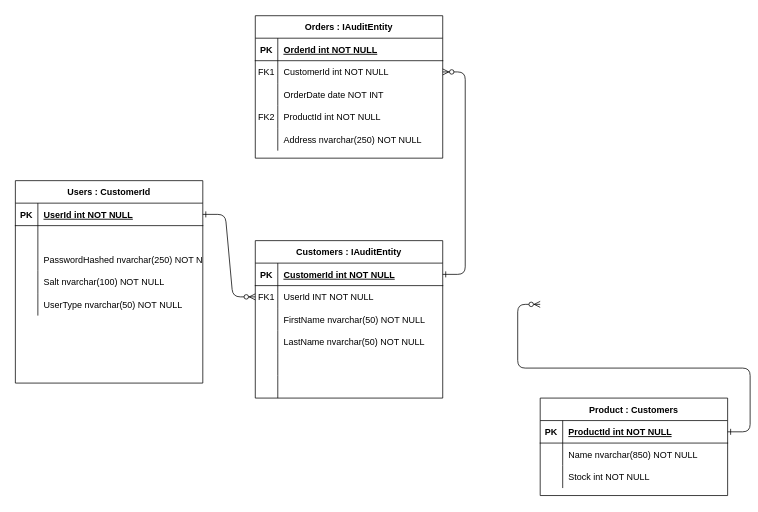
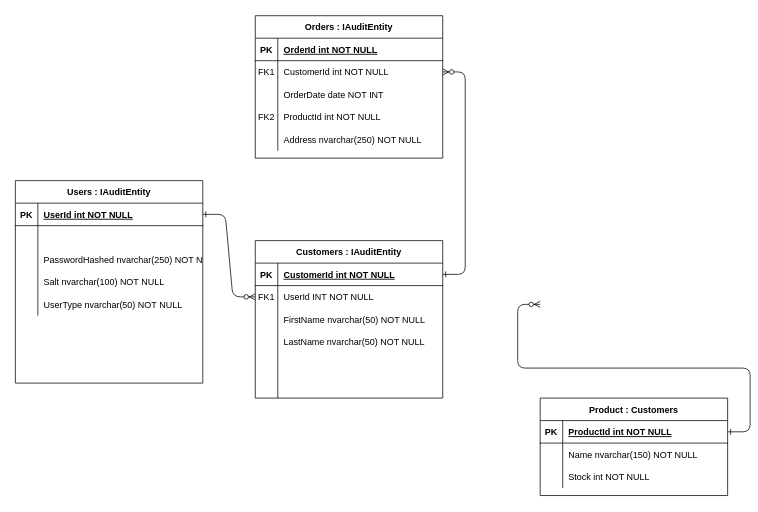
(109, 192) -> (109, 192)
(633, 455) -> (633, 455)
